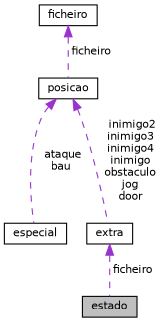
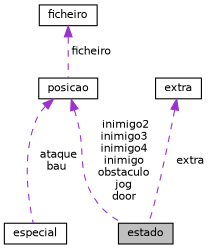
(95, 166) -> (84, 174)
(132, 270) -> (189, 161)
